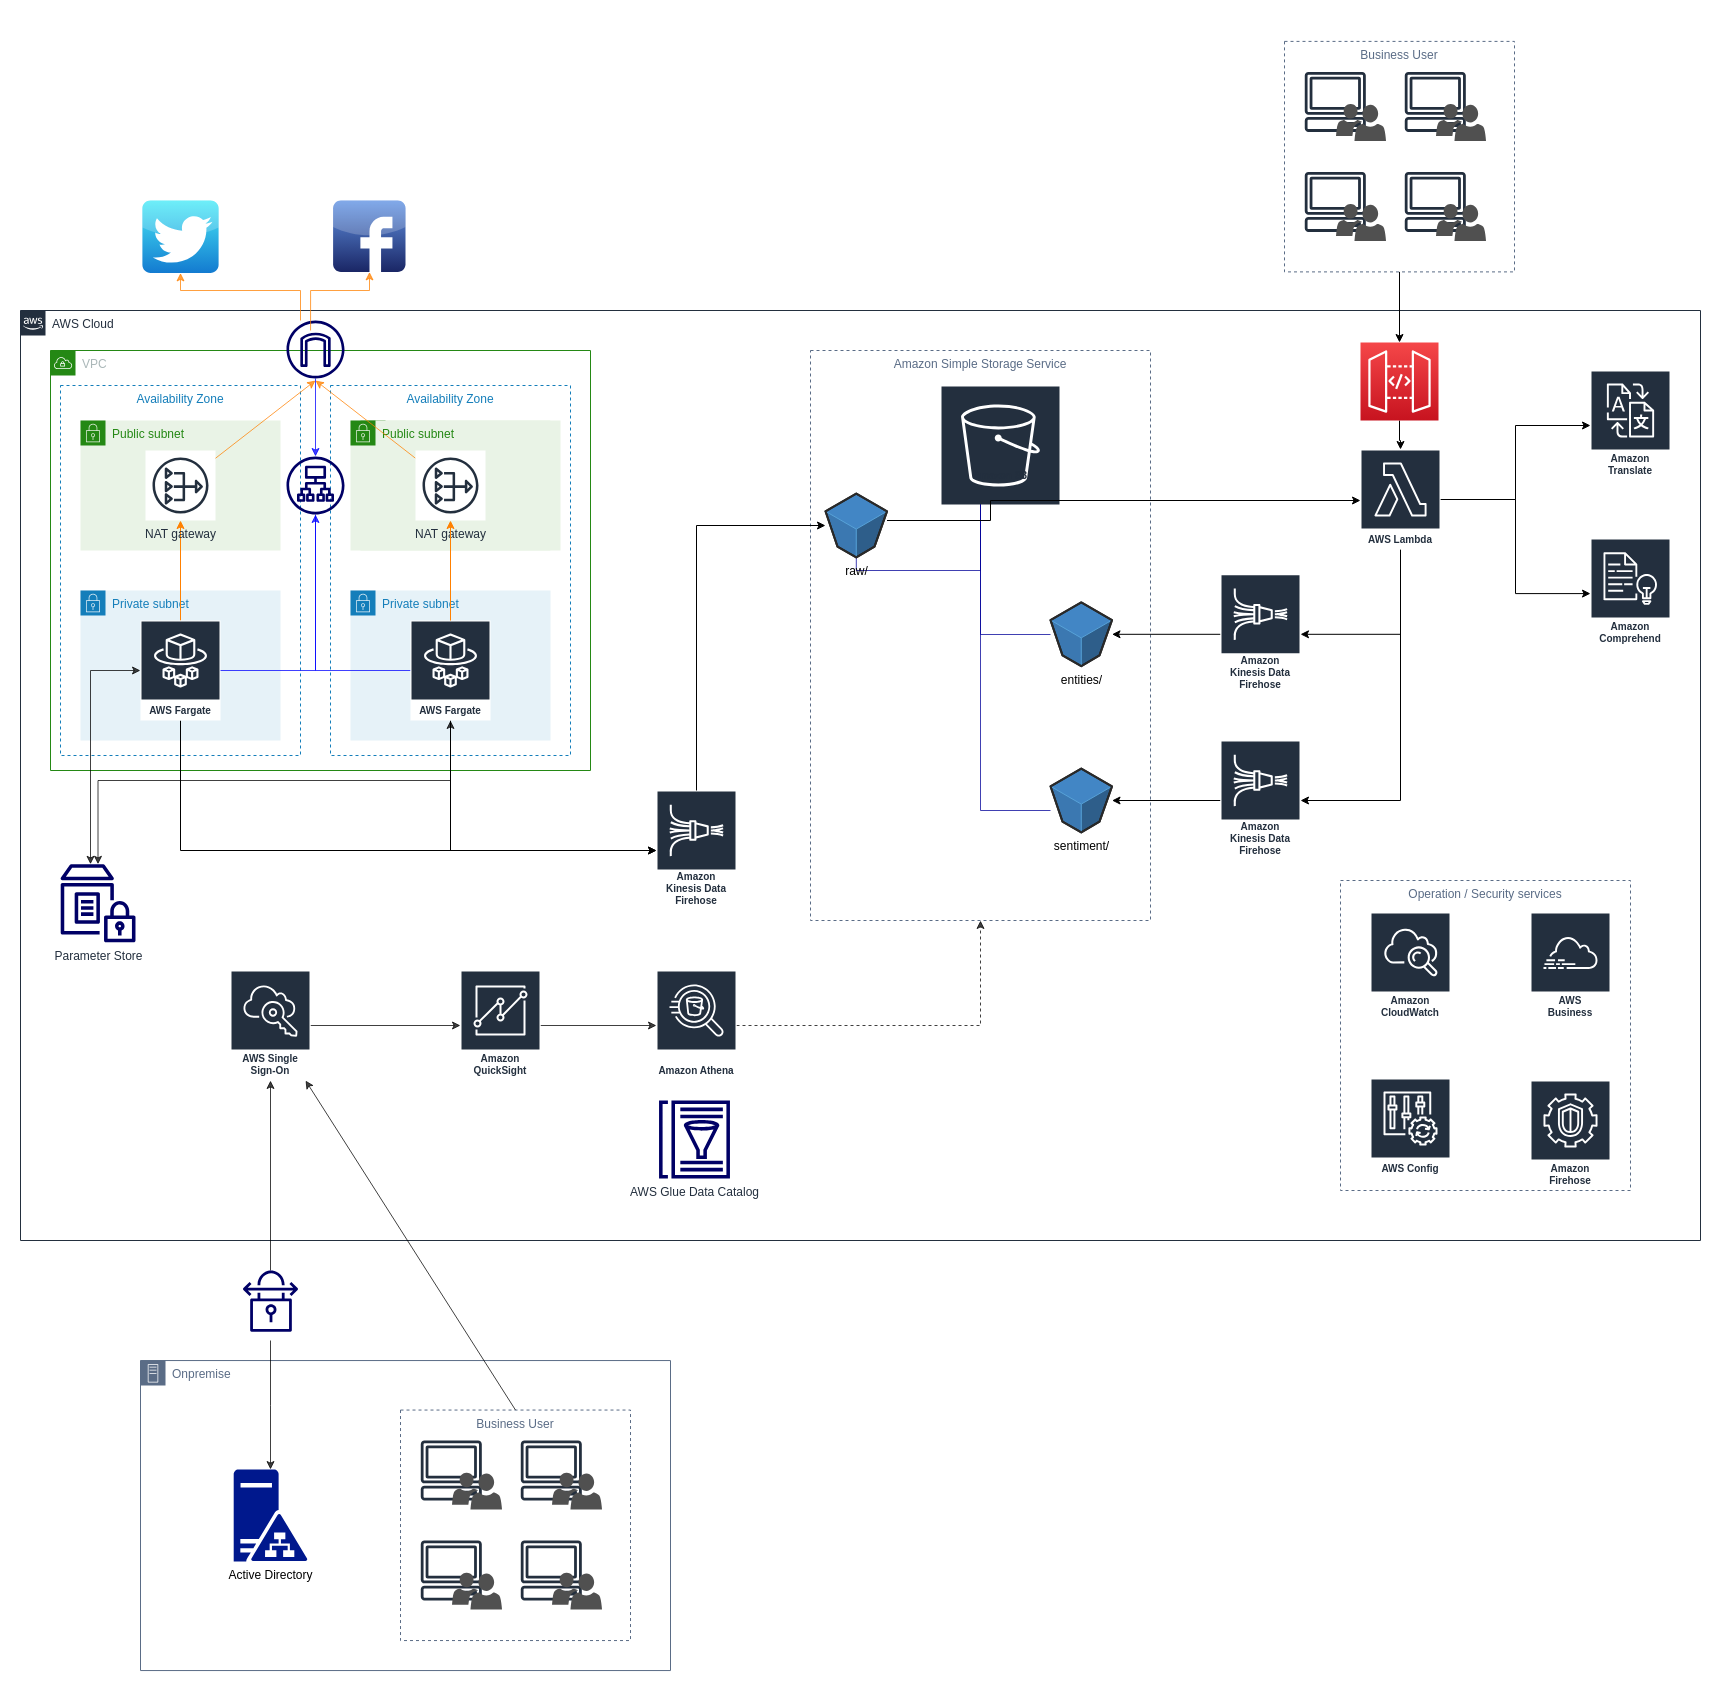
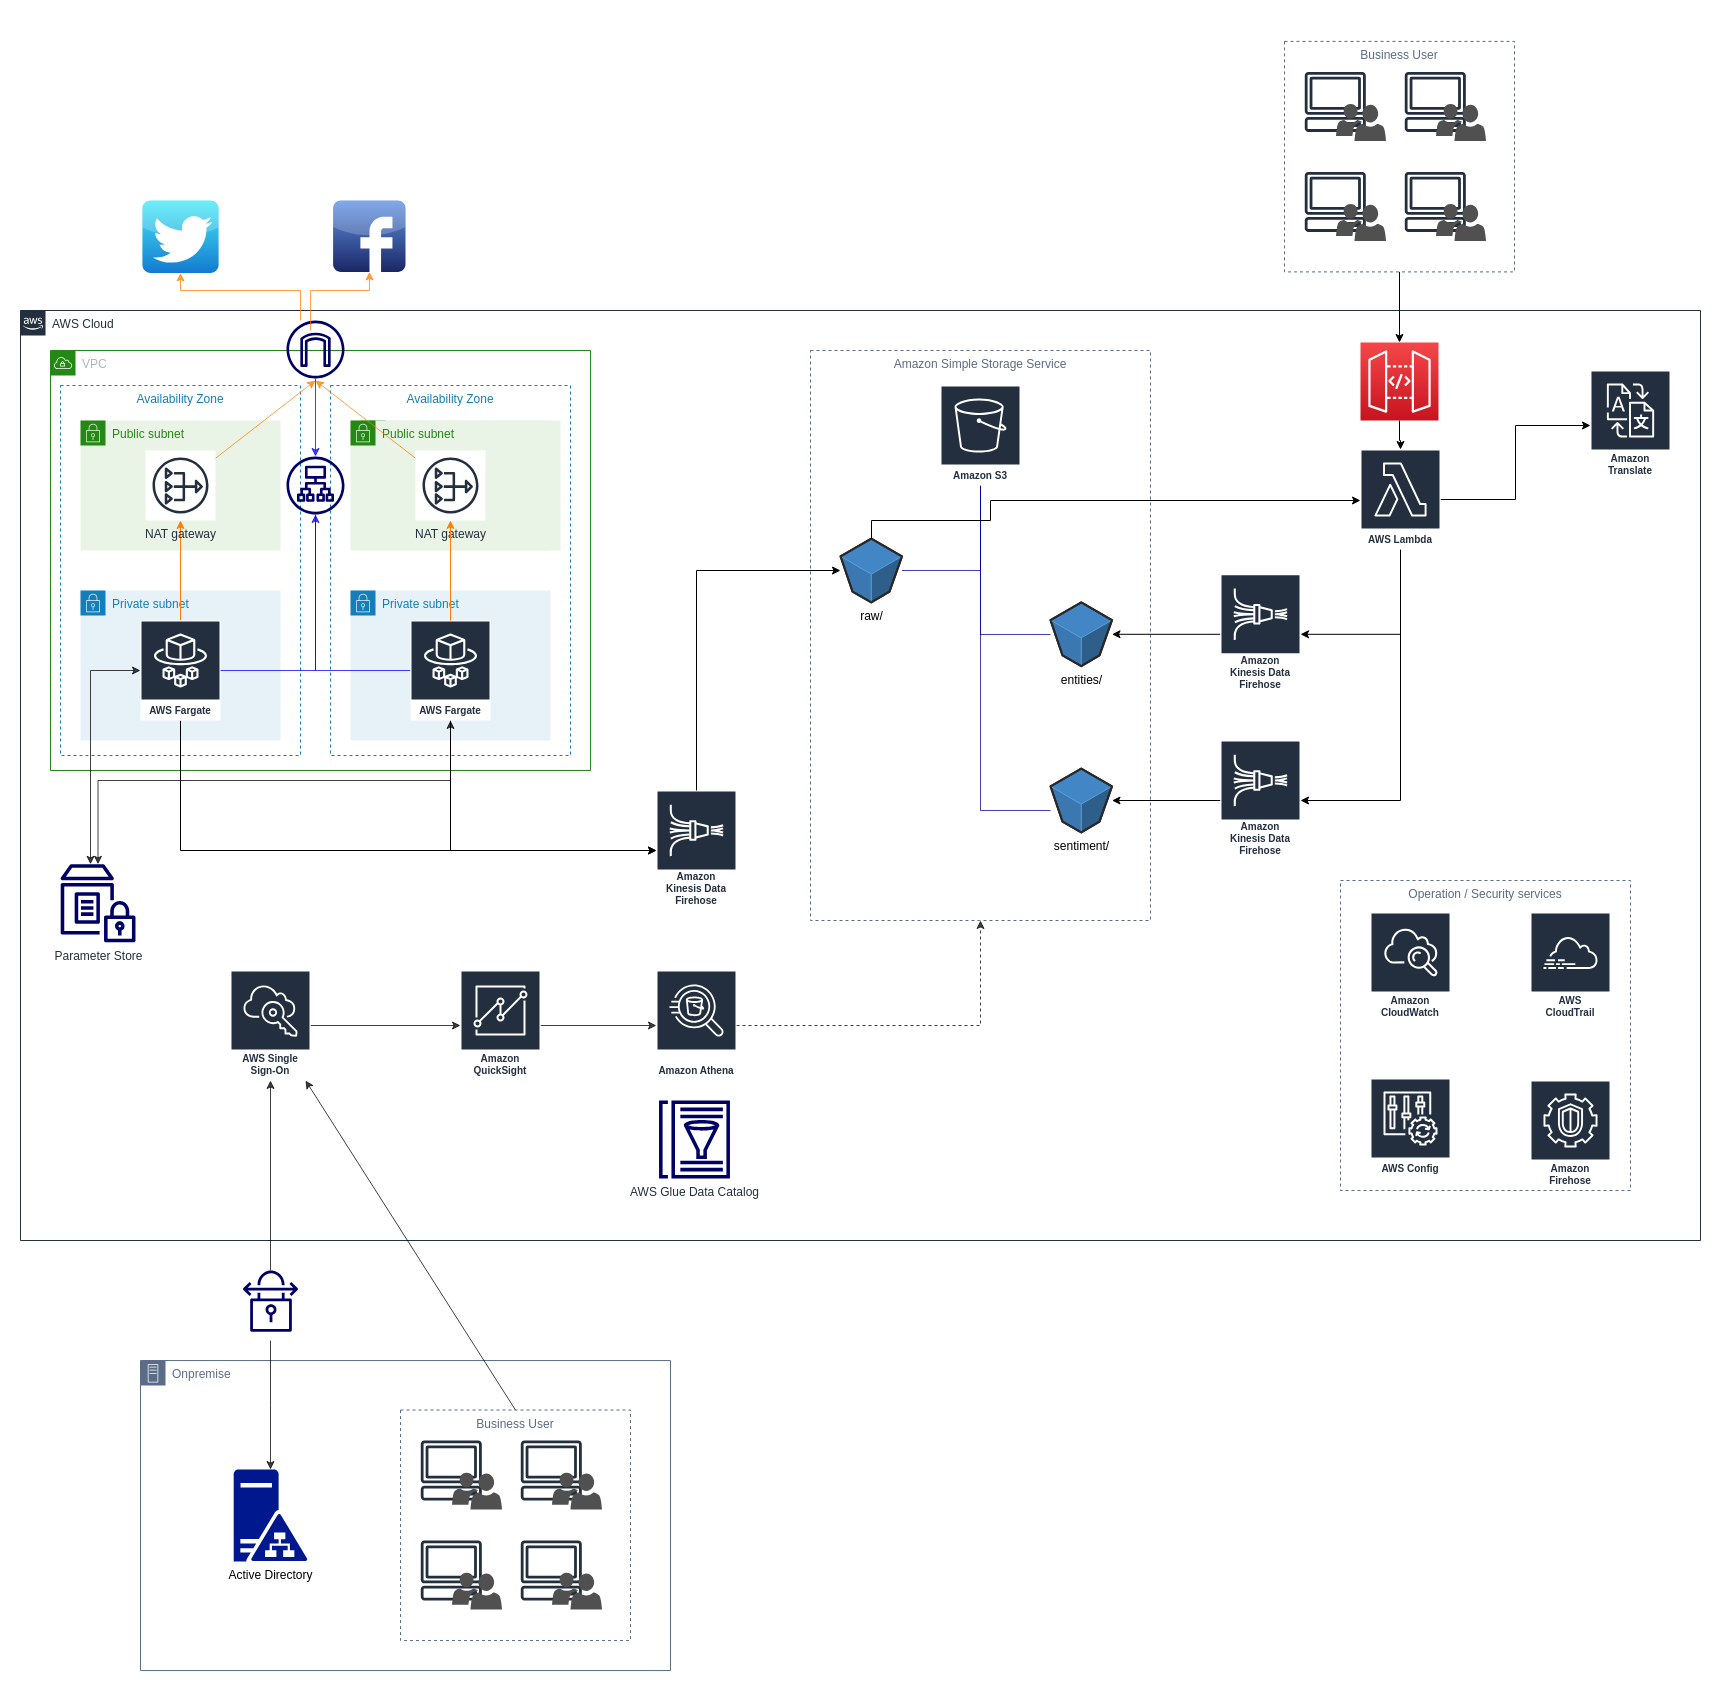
(1001, 436) -> (981, 436)
(856, 526) -> (871, 571)
(1516, 581) -> none
(1631, 594) -> none
(1571, 1007) -> (1571, 1007)
